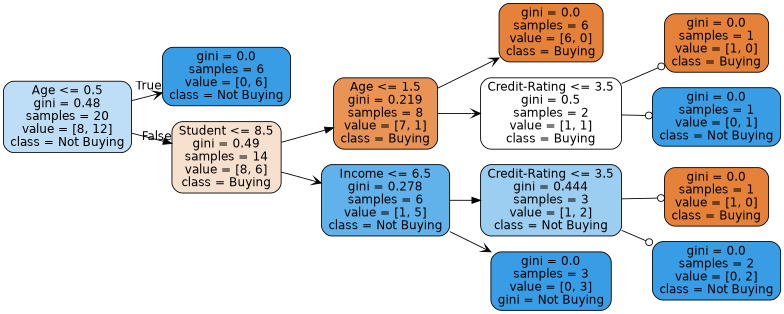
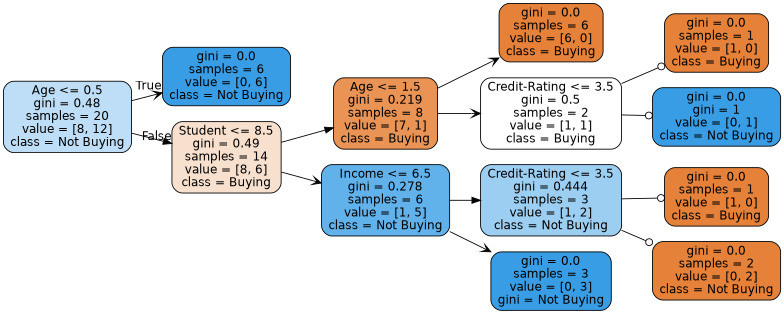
(717, 117) -> (717, 117)
(717, 271) -> (717, 271)
